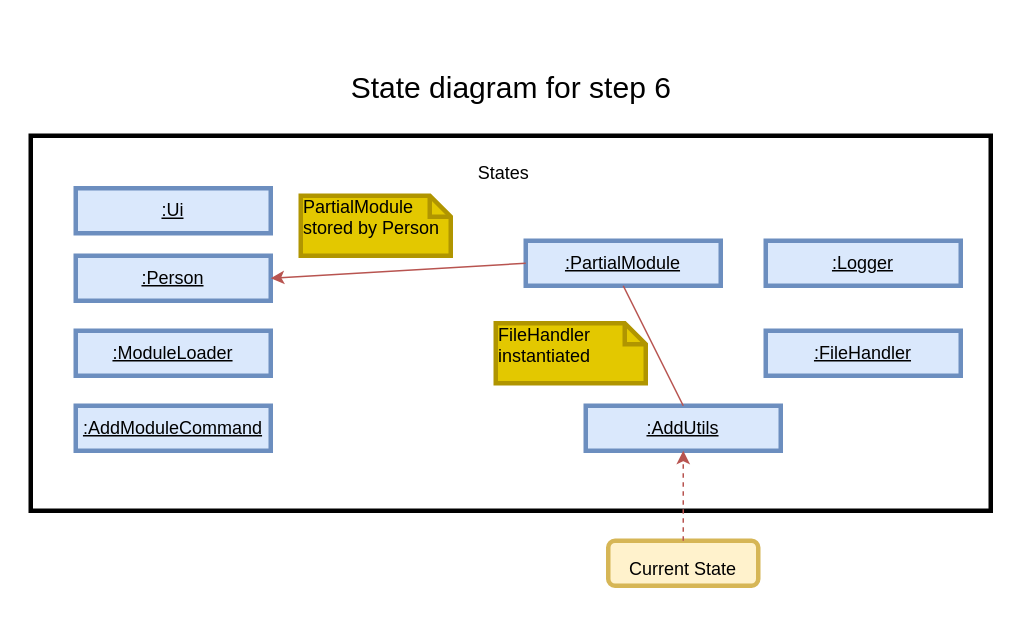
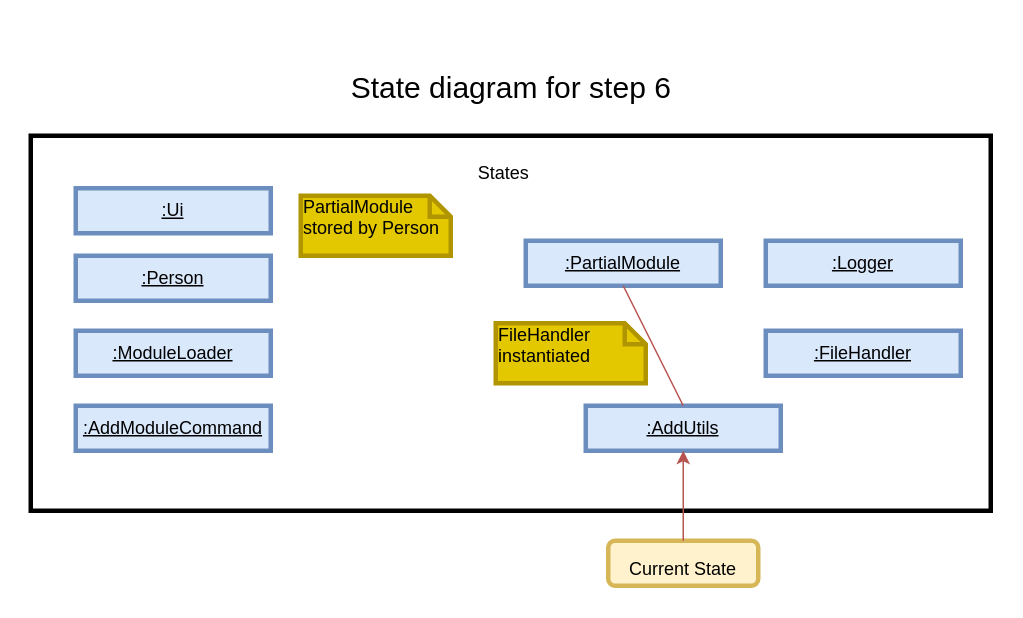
(404, 270) -> none
(683, 499) -> (683, 499)
